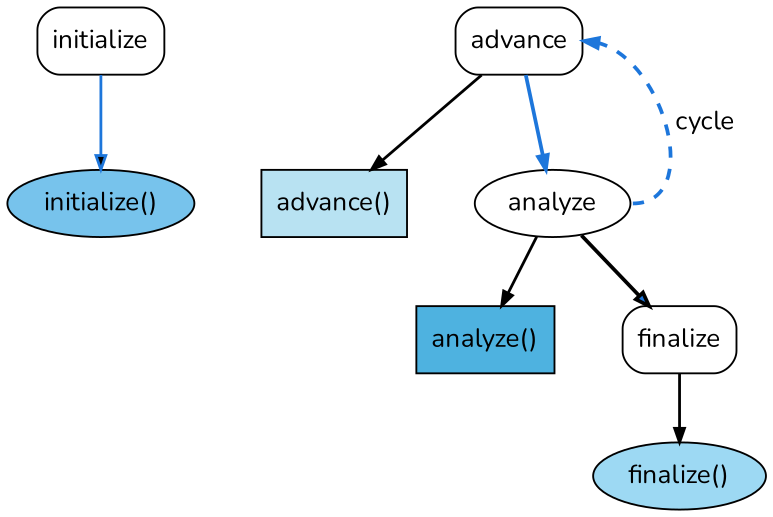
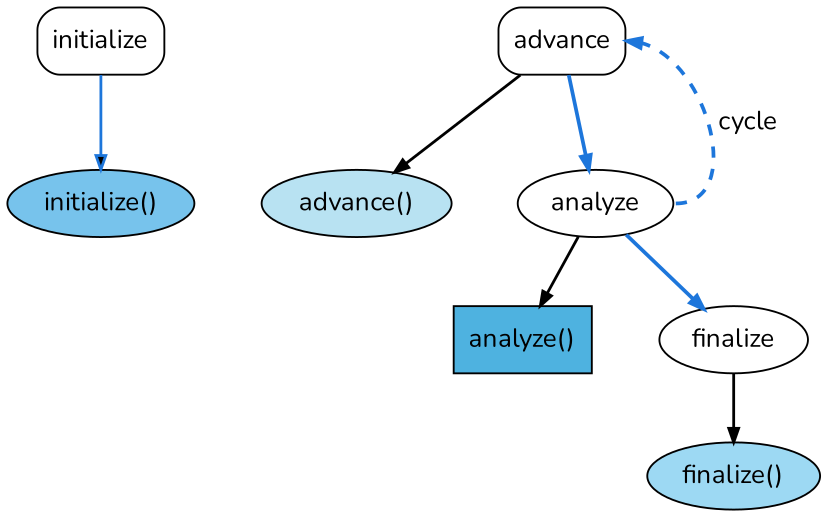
(334, 203) -> (357, 203)
(610, 265) -> (660, 267)
(680, 340) -> (734, 340)
